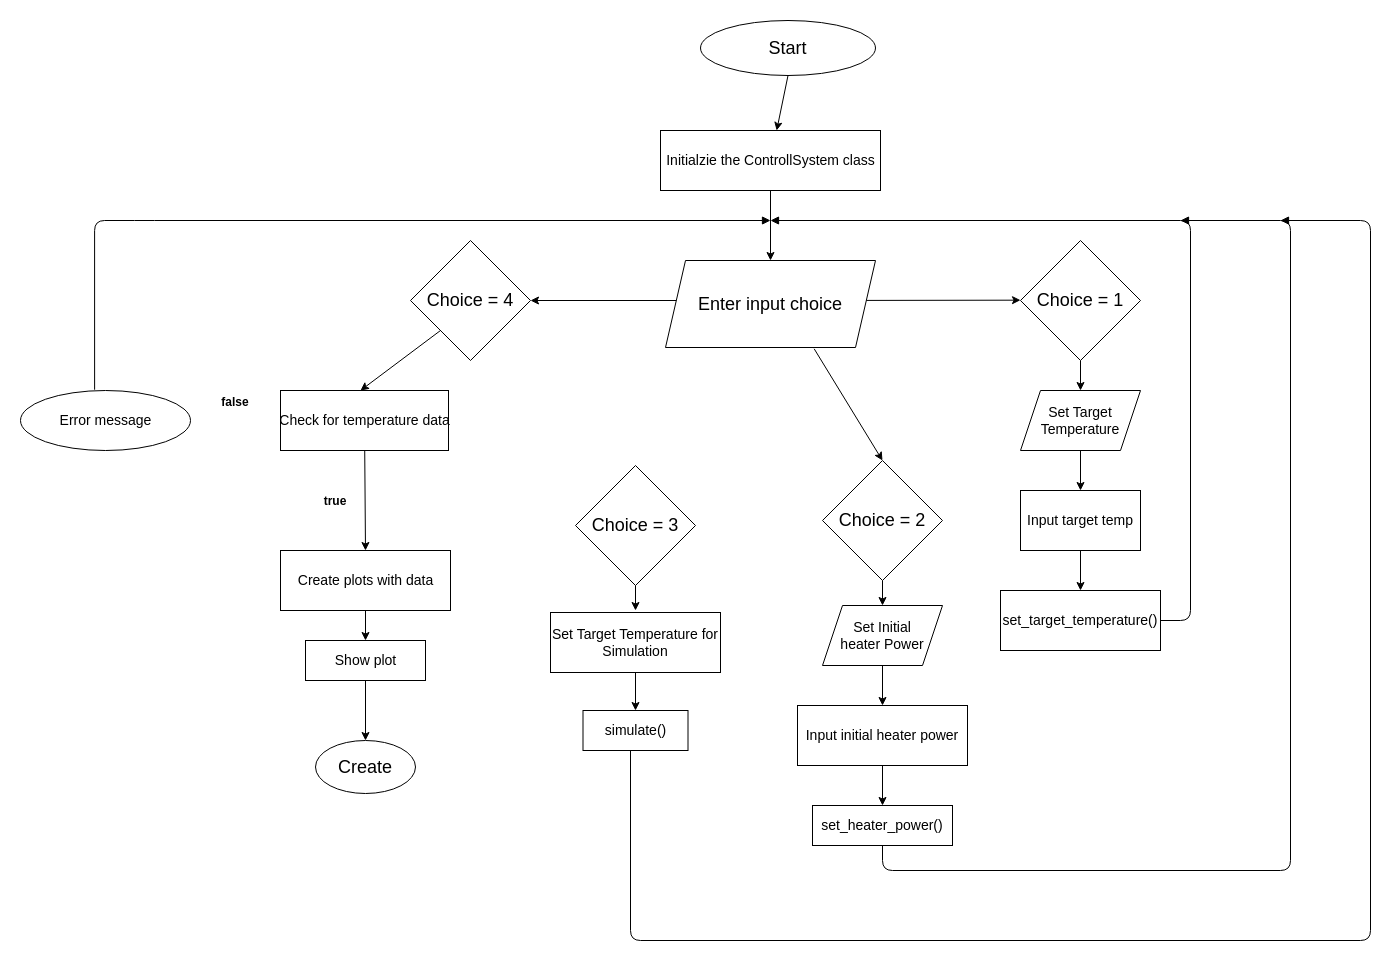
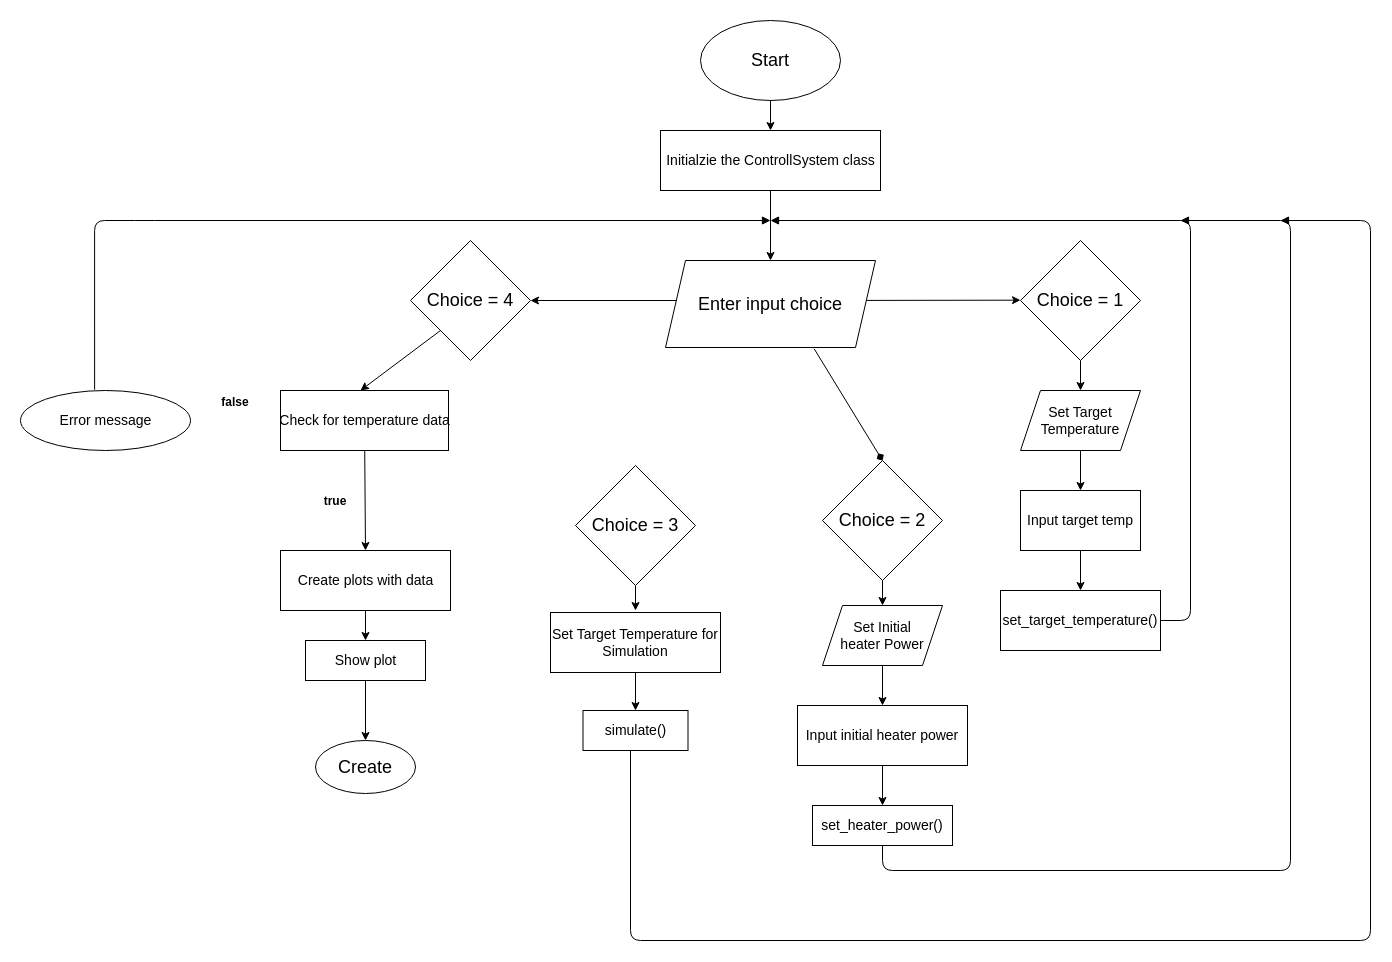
(788, 48) -> (771, 61)
(878, 453) -> (878, 453)
